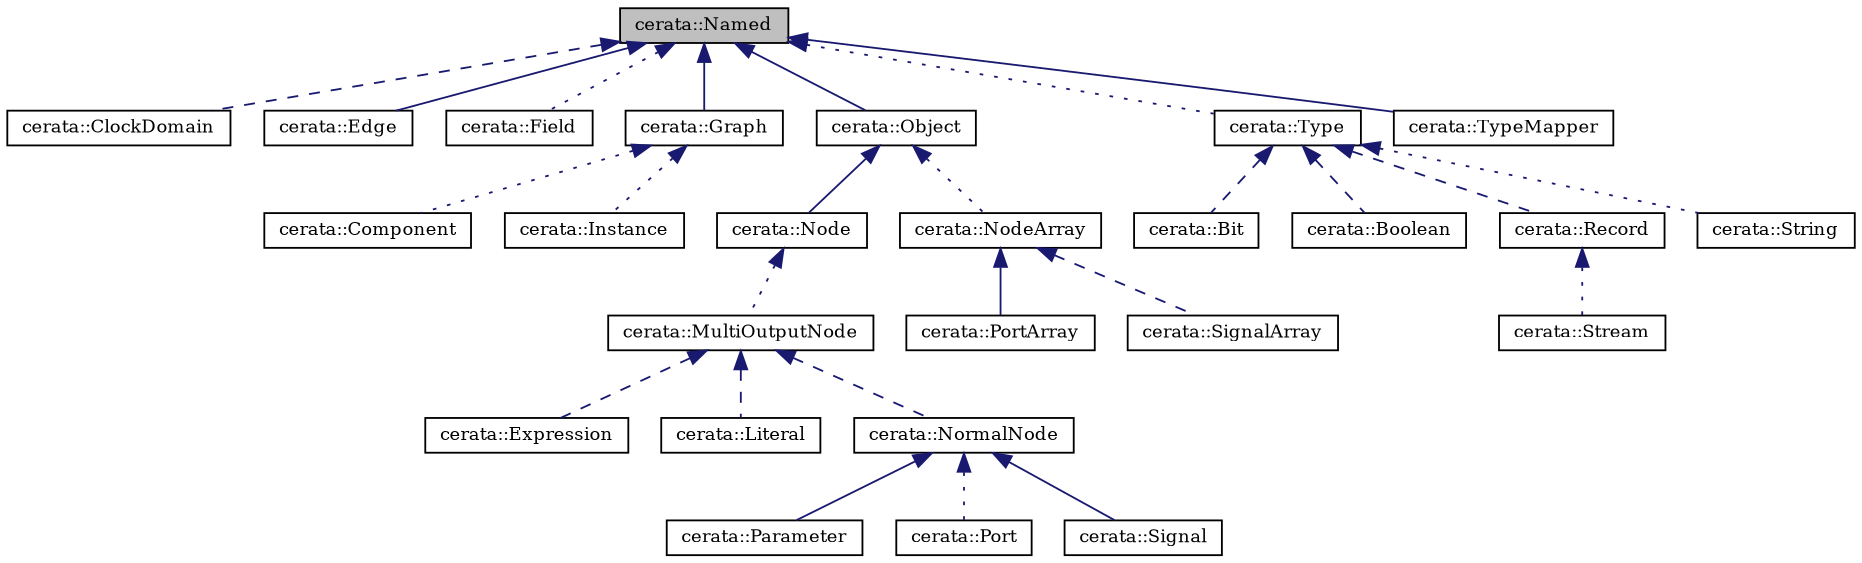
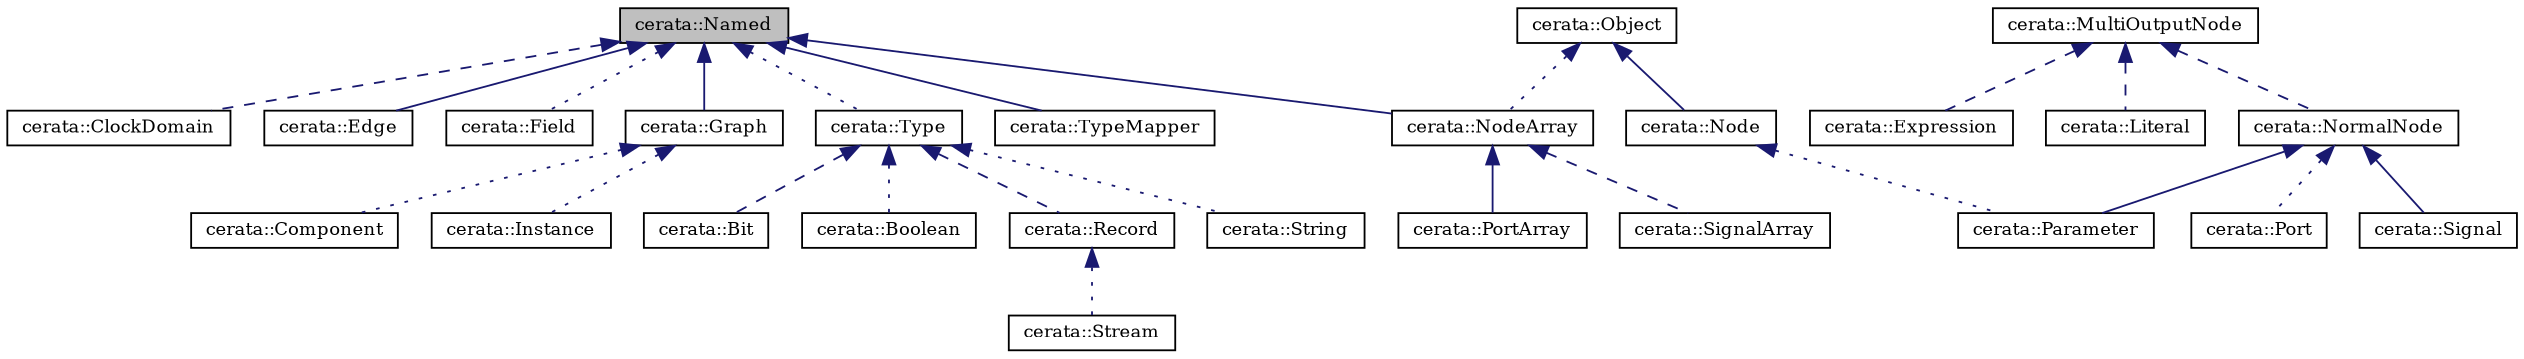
(808, 81) -> (1099, 77)
(1340, 186) -> (889, 189)
(762, 290) -> (1888, 182)
